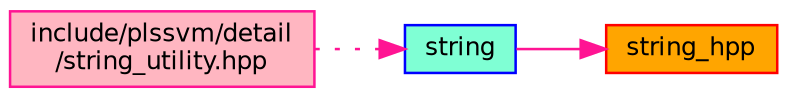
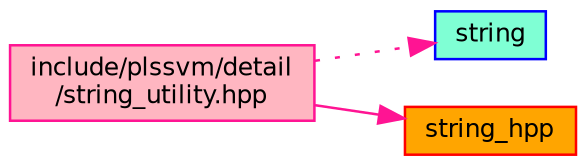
(548, 49) -> (347, 110)
